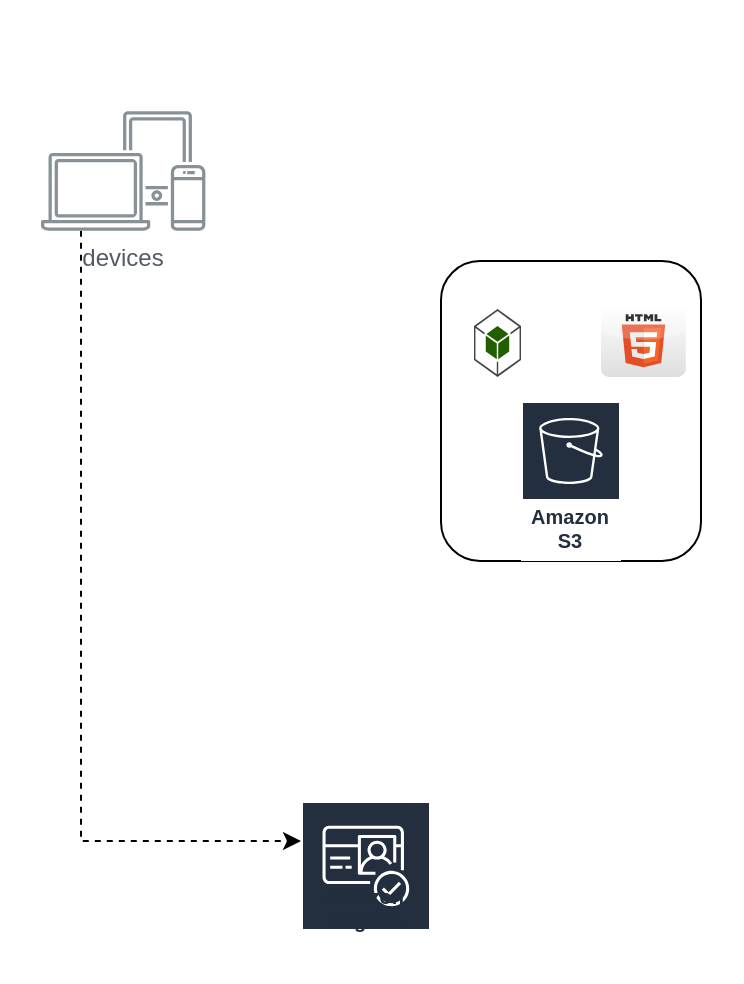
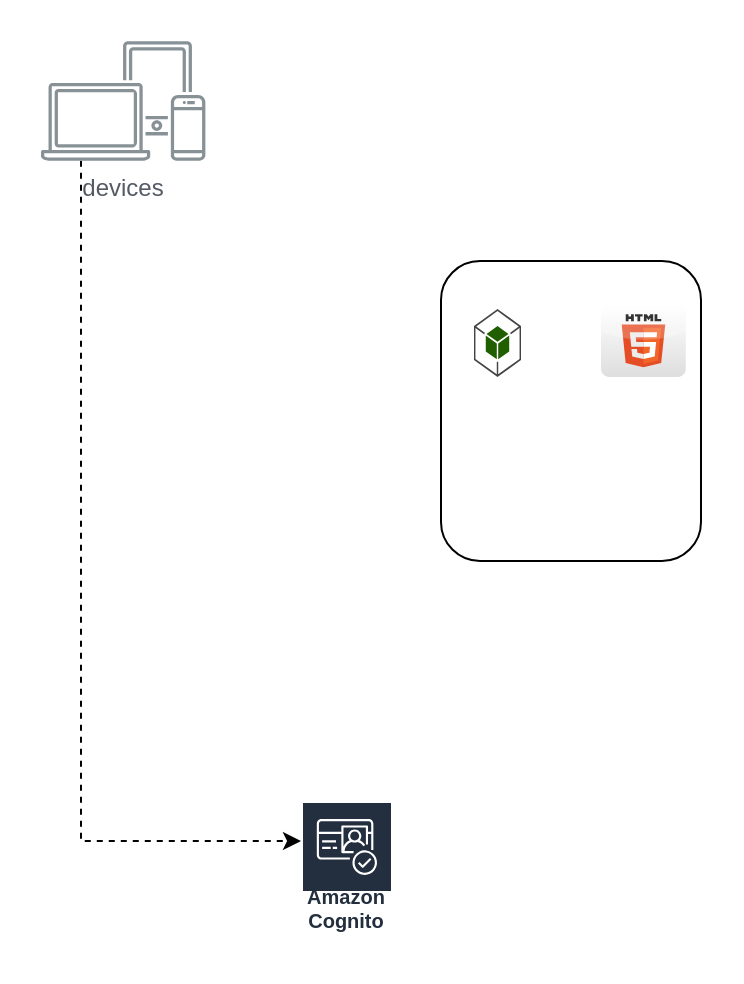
(123, 171) -> (123, 101)
(571, 481) -> none
(366, 871) -> (347, 871)
